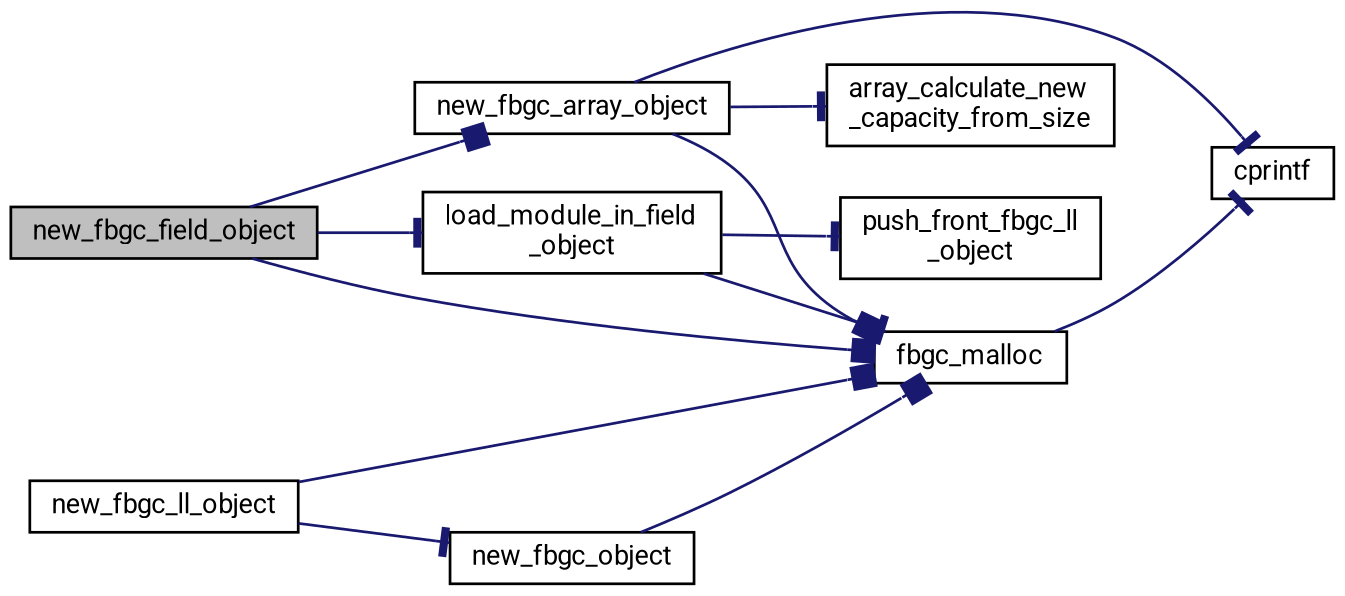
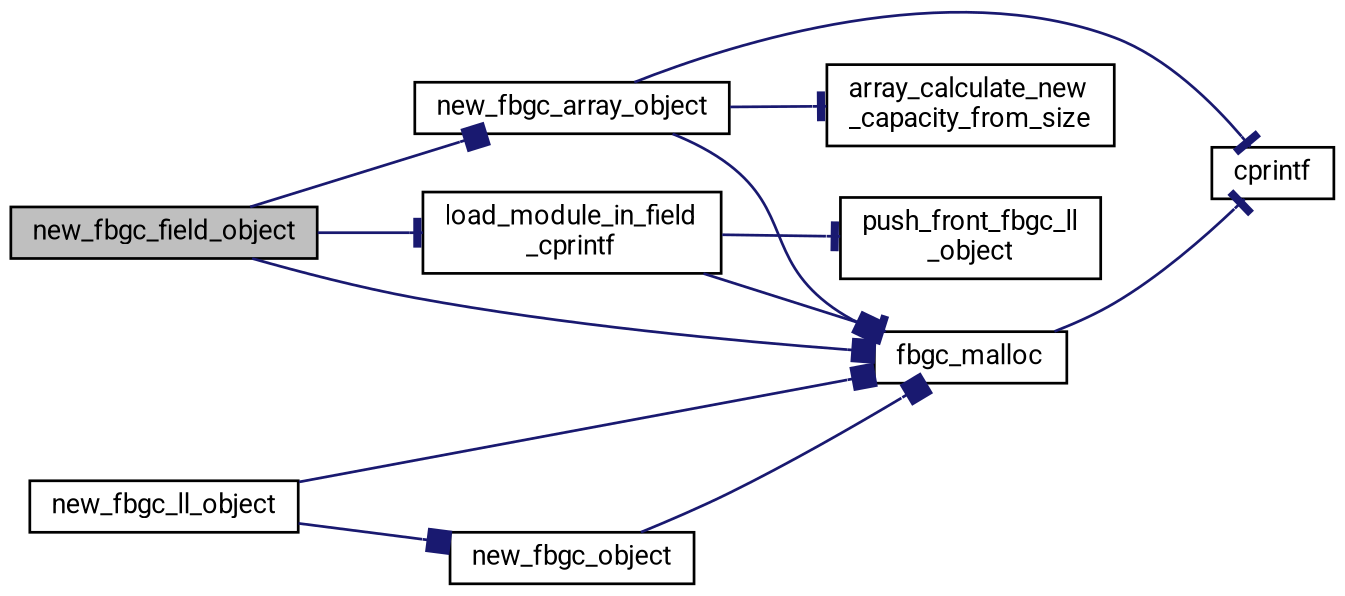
(572, 233) -> (572, 233)
(367, 532) -> (360, 531)
